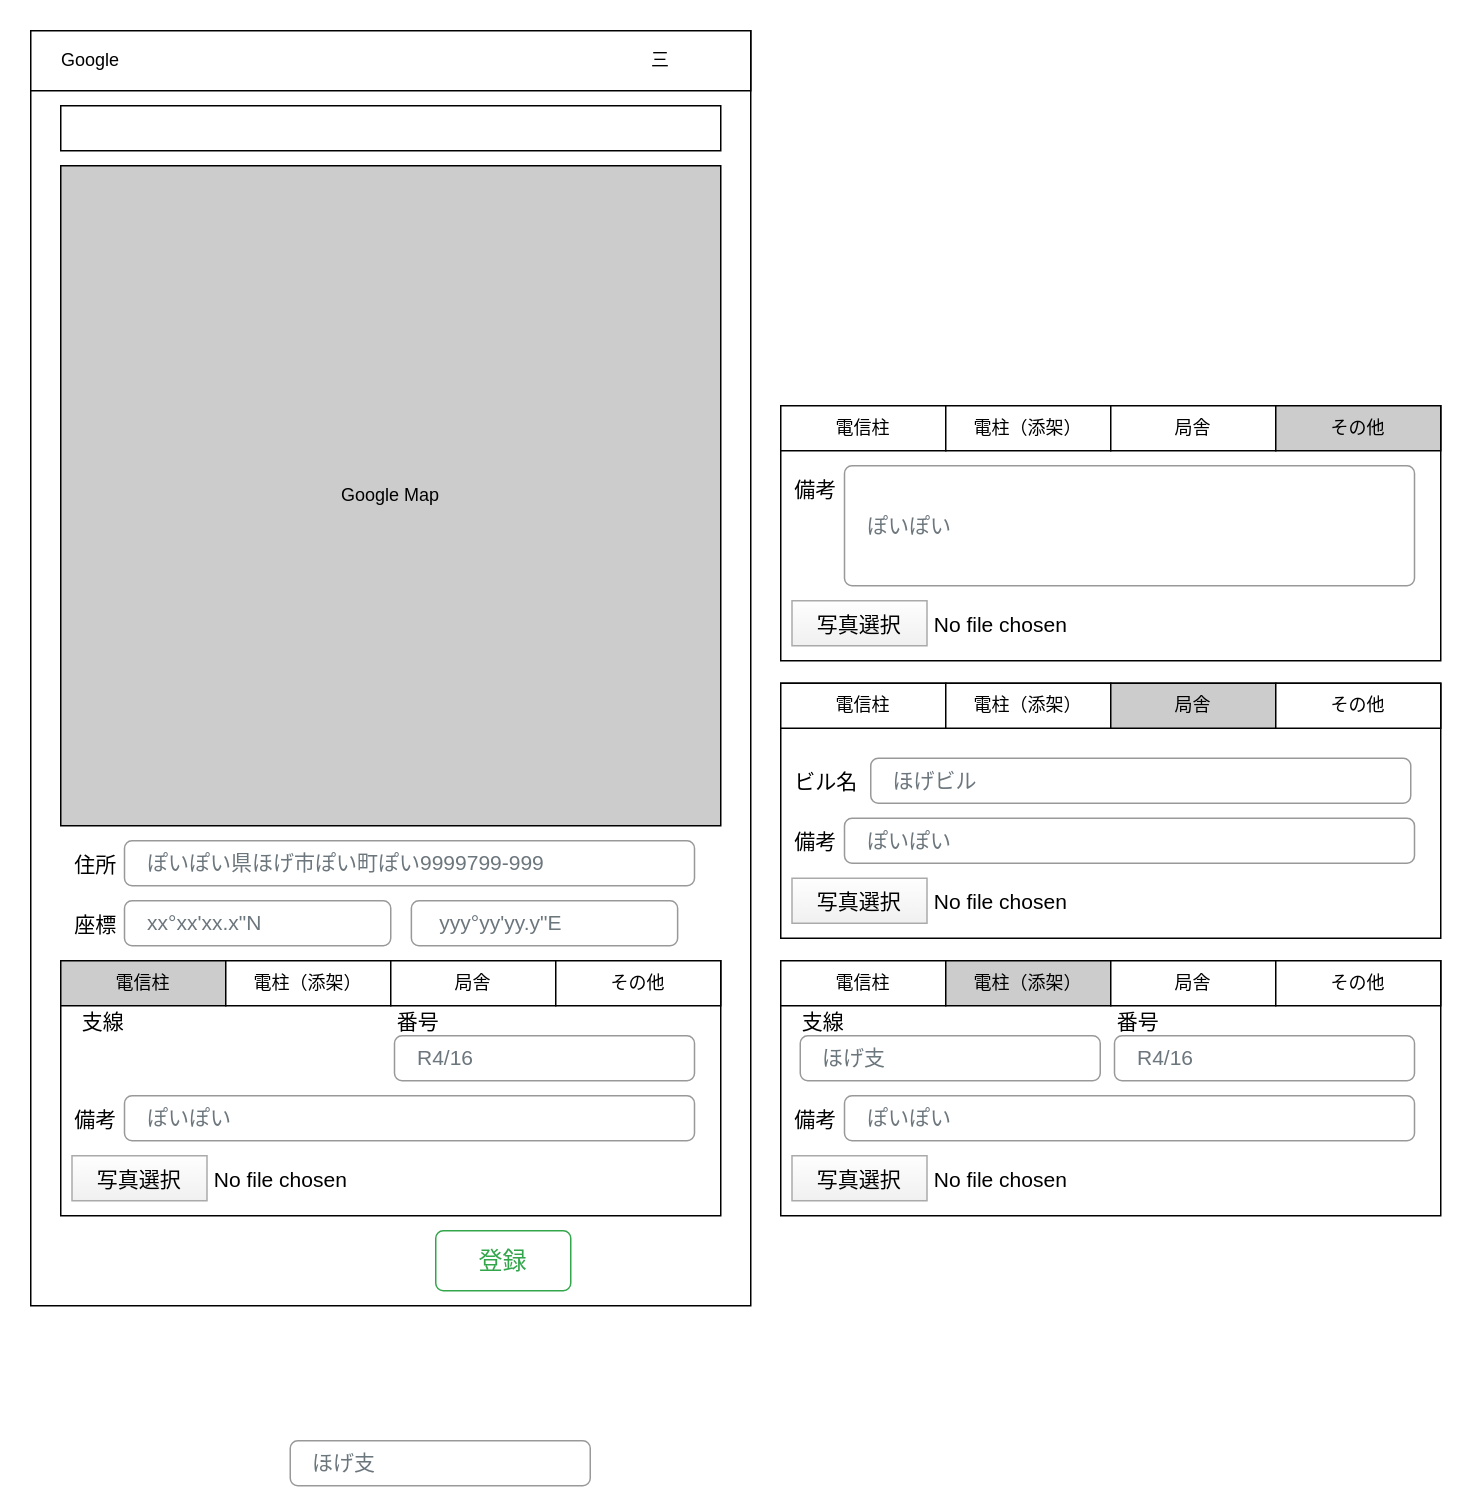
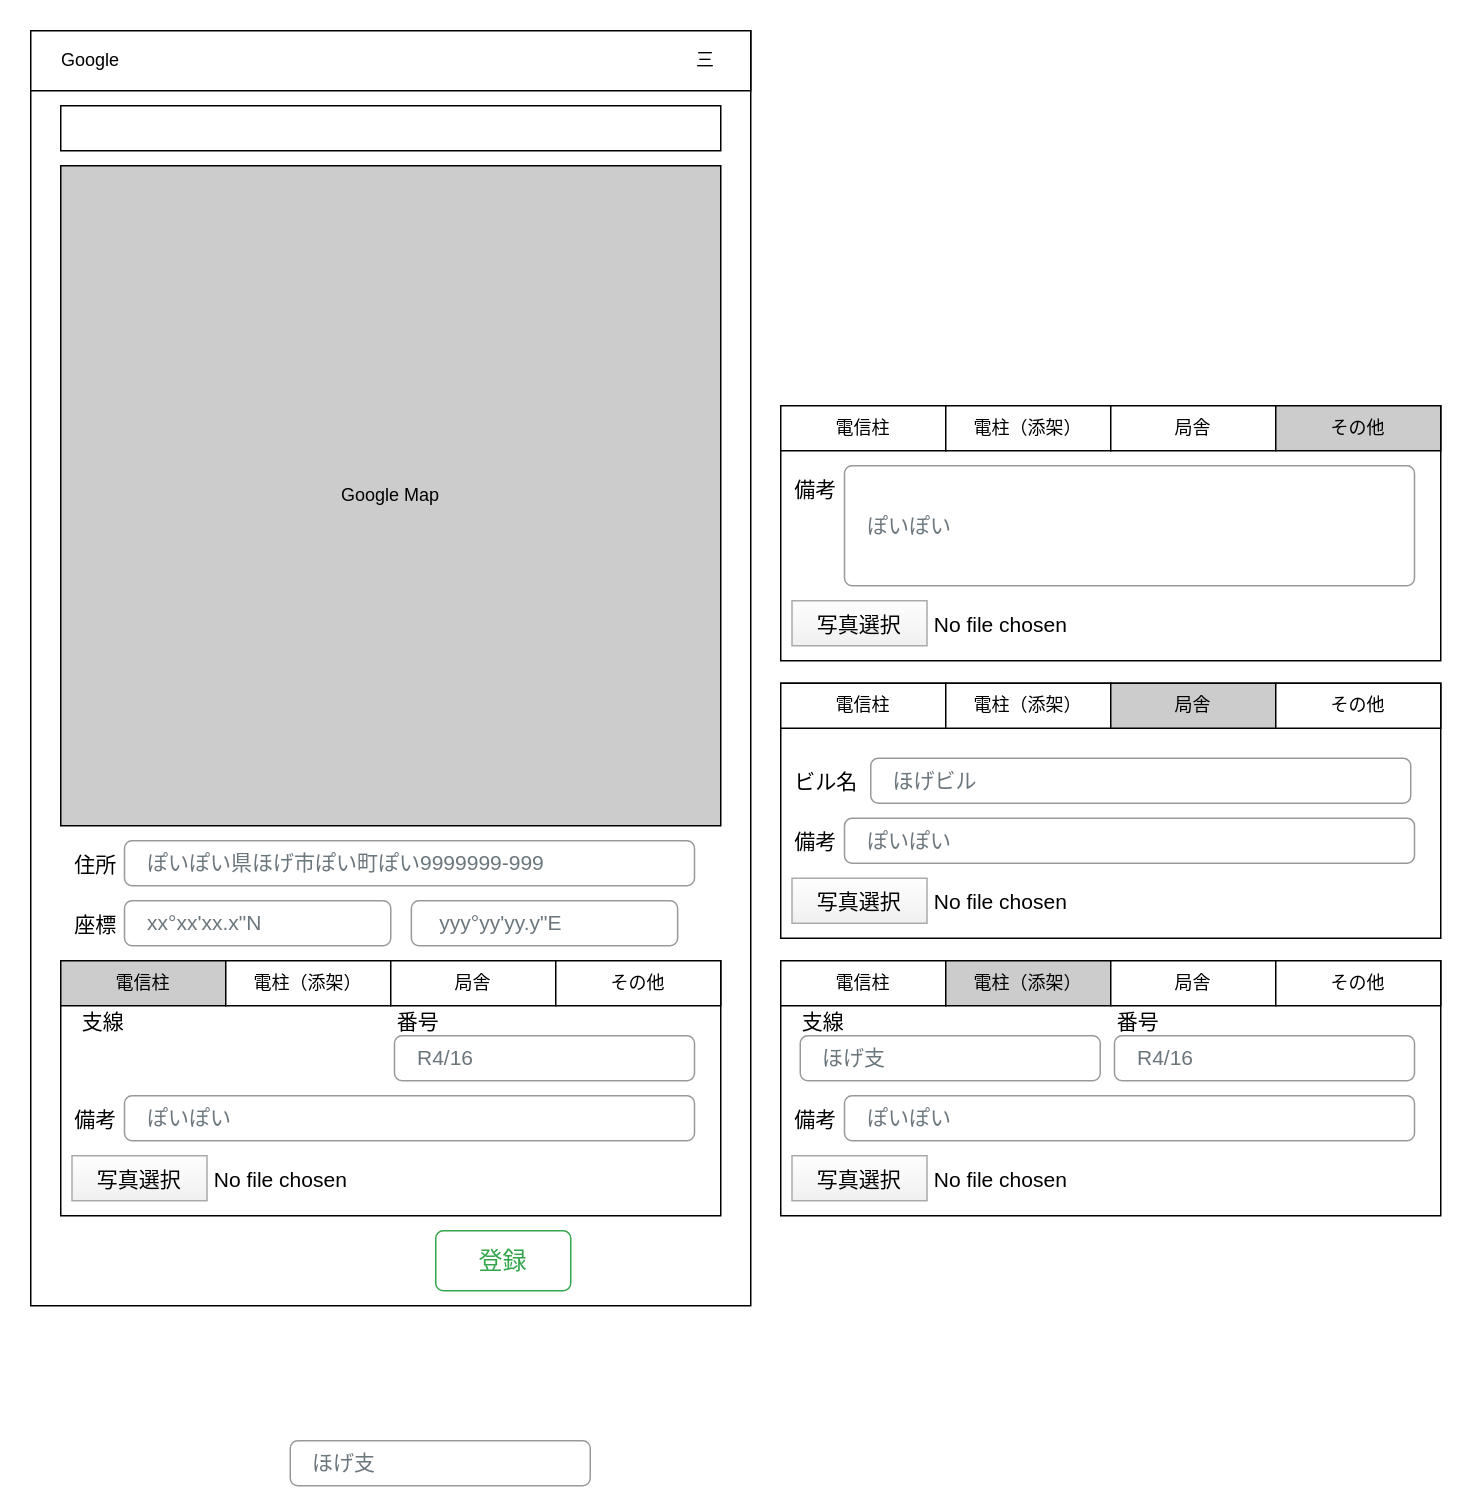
(661, 61) -> (706, 61)
(349, 863) -> (349, 863)
